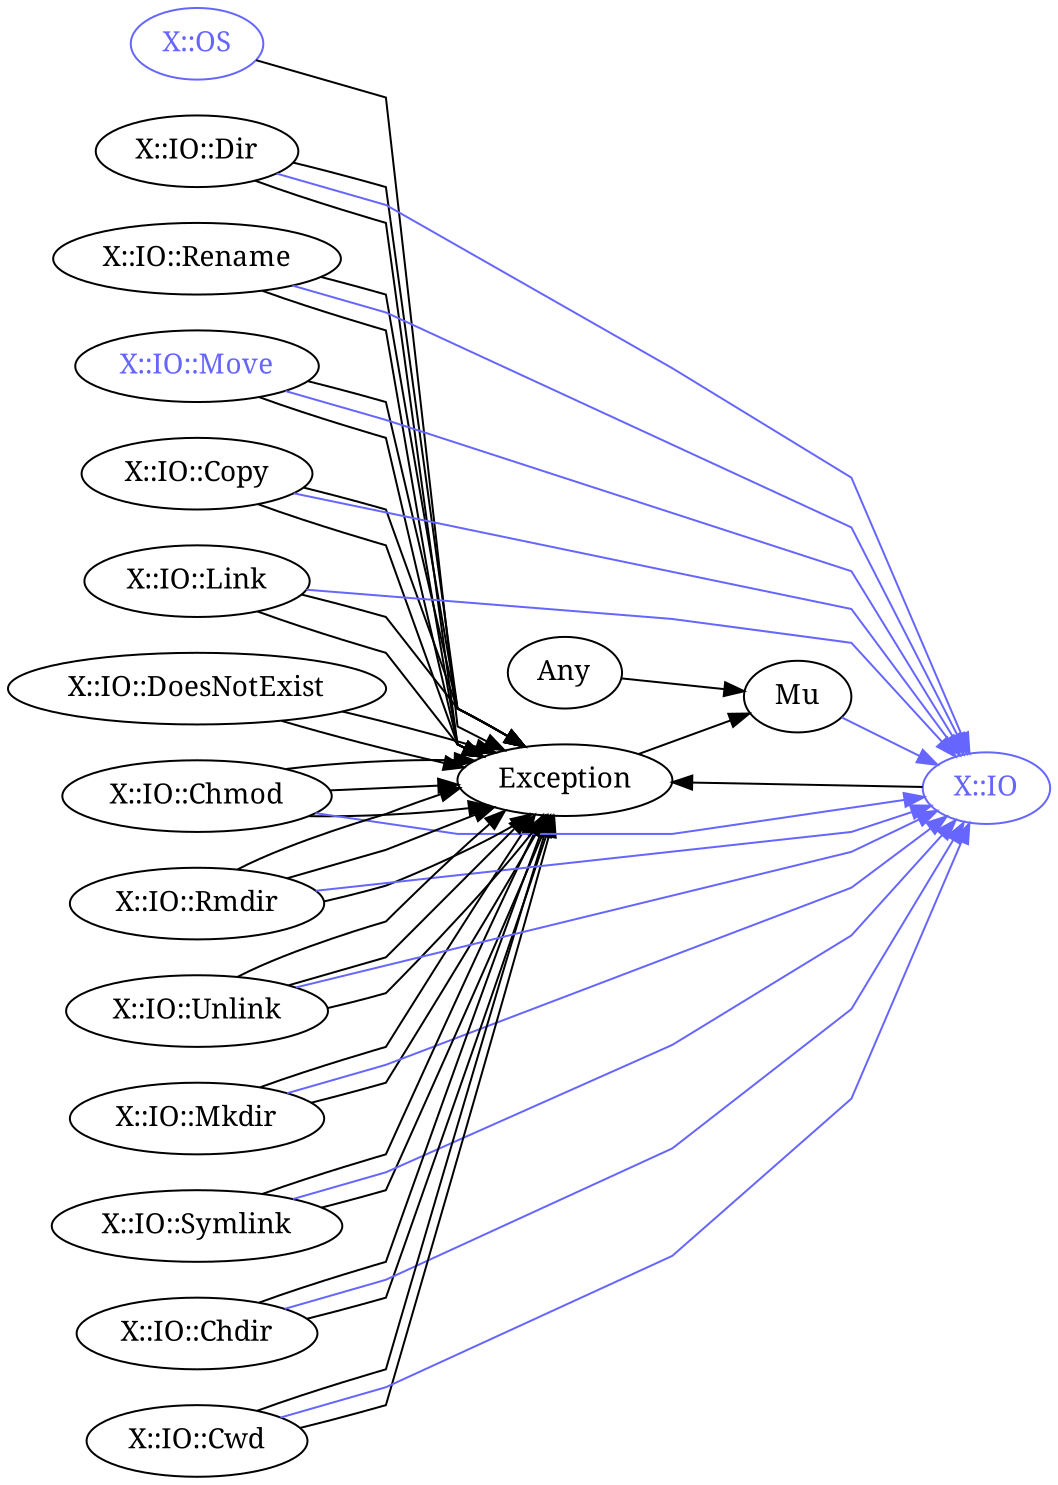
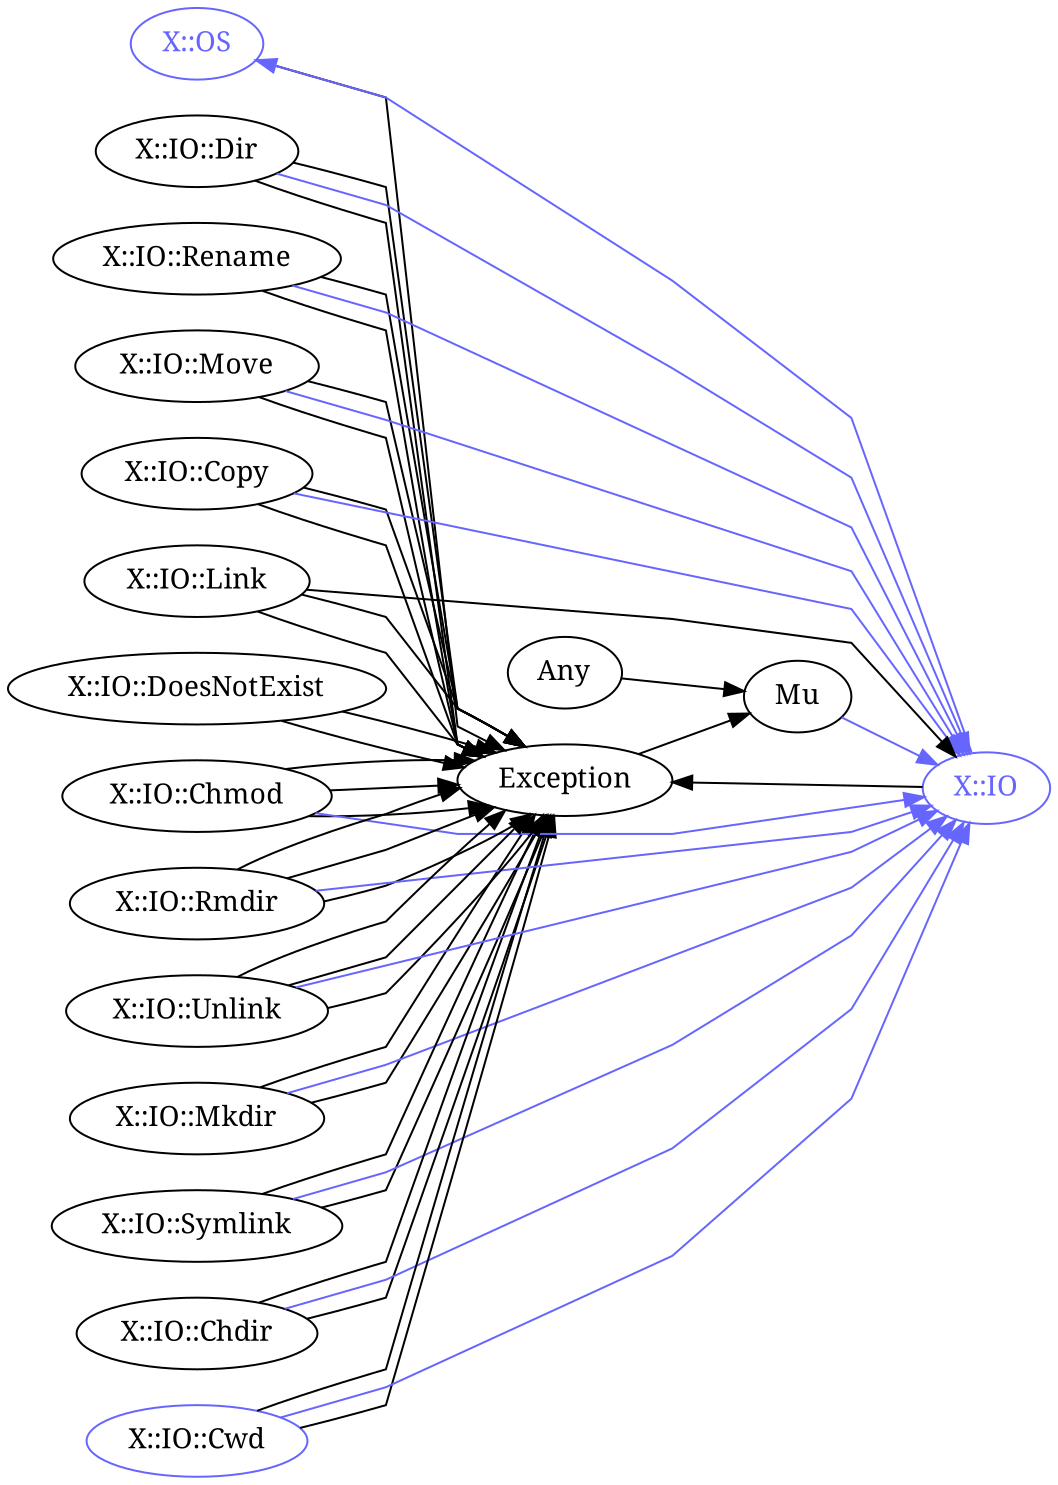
none -> (722, 319)
(197, 366) -> (197, 366)
(646, 617) -> (646, 617)
(197, 1441) -> (197, 1441)
